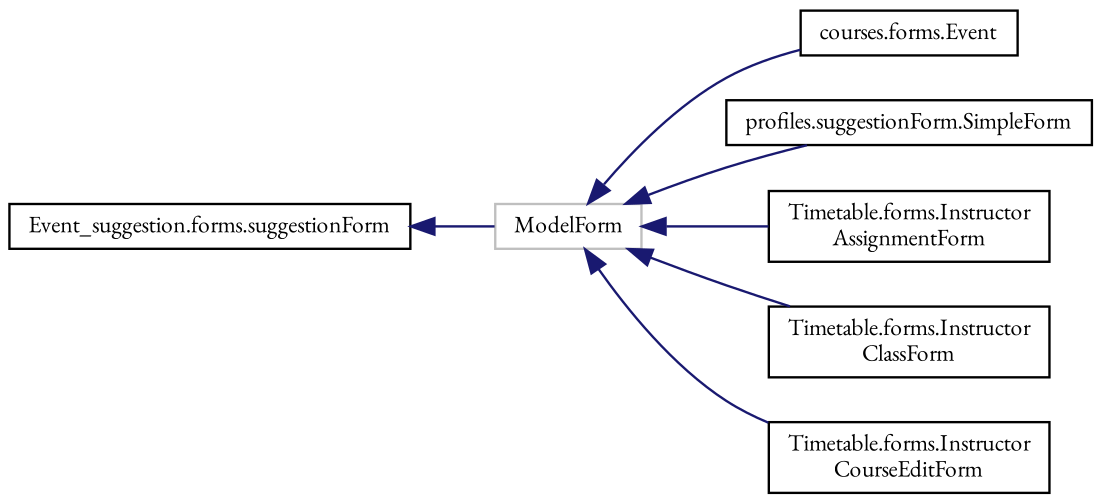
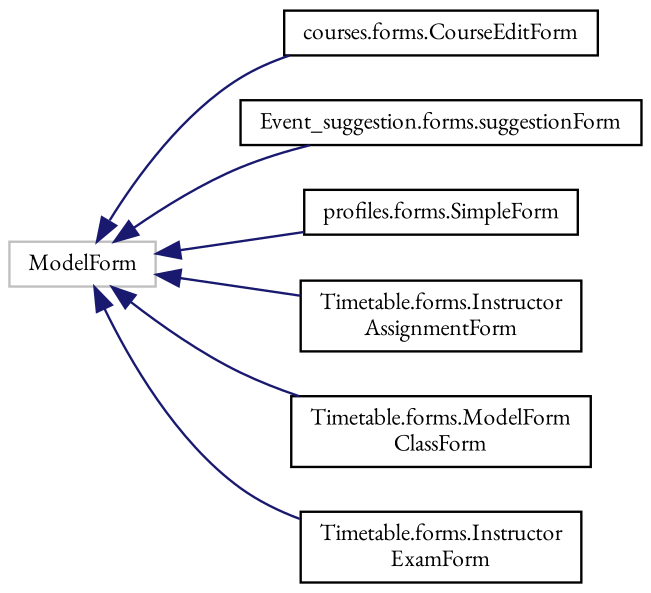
(909, 33) -> (441, 33)
(909, 123) -> (441, 212)
(465, 226) -> (218, 178)
(909, 342) -> (441, 432)
(909, 458) -> (441, 547)
